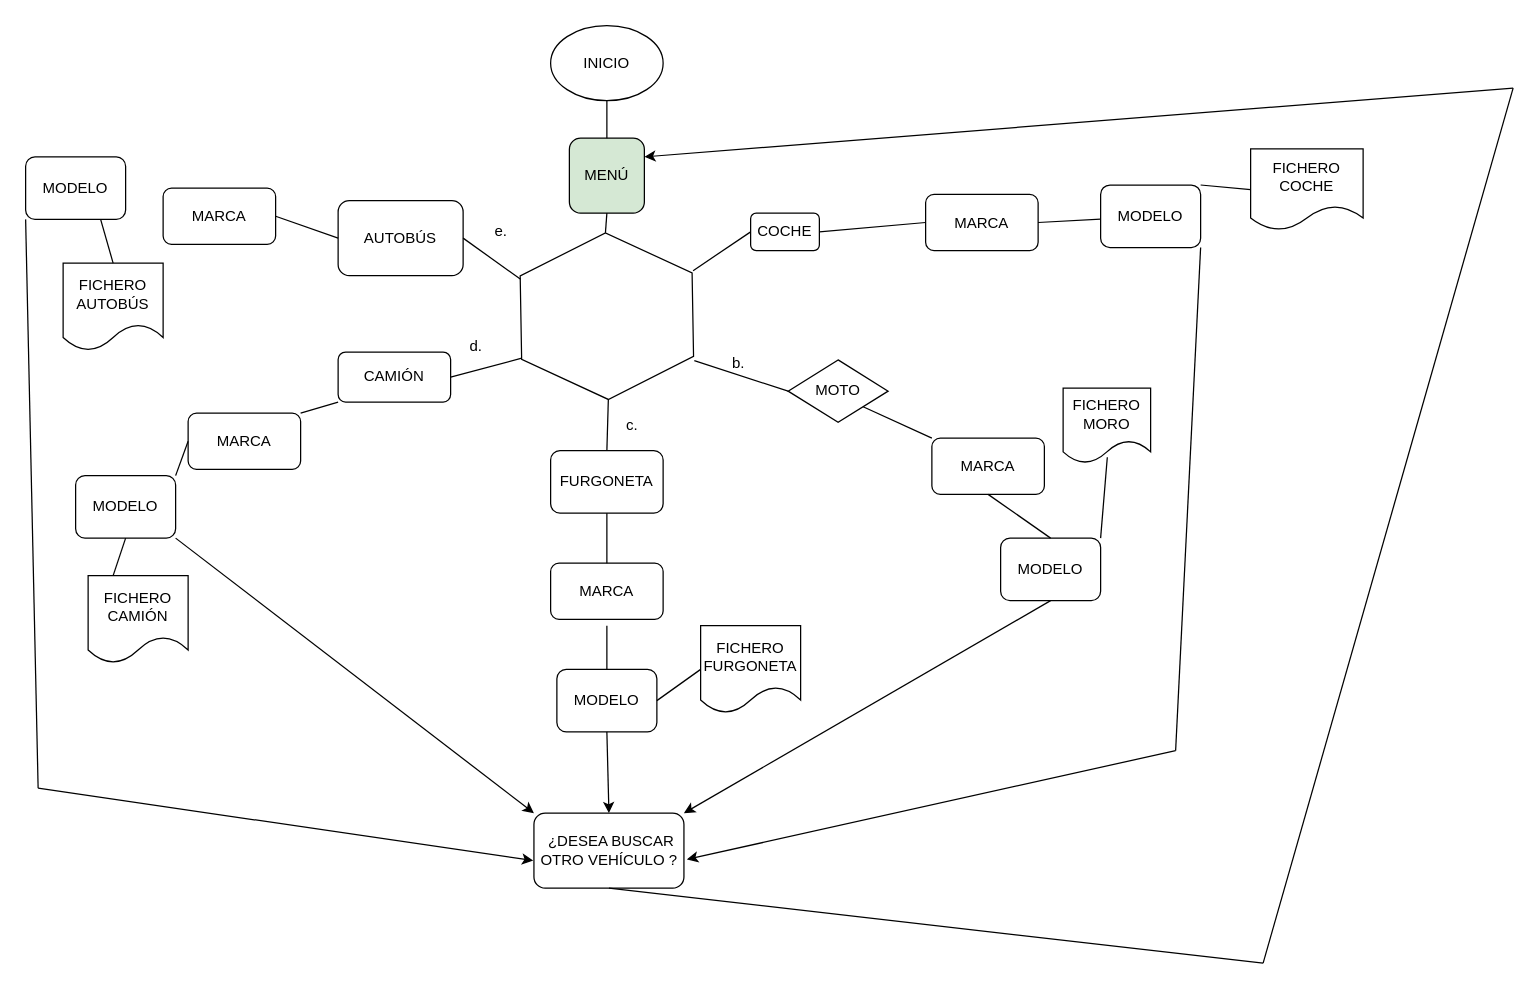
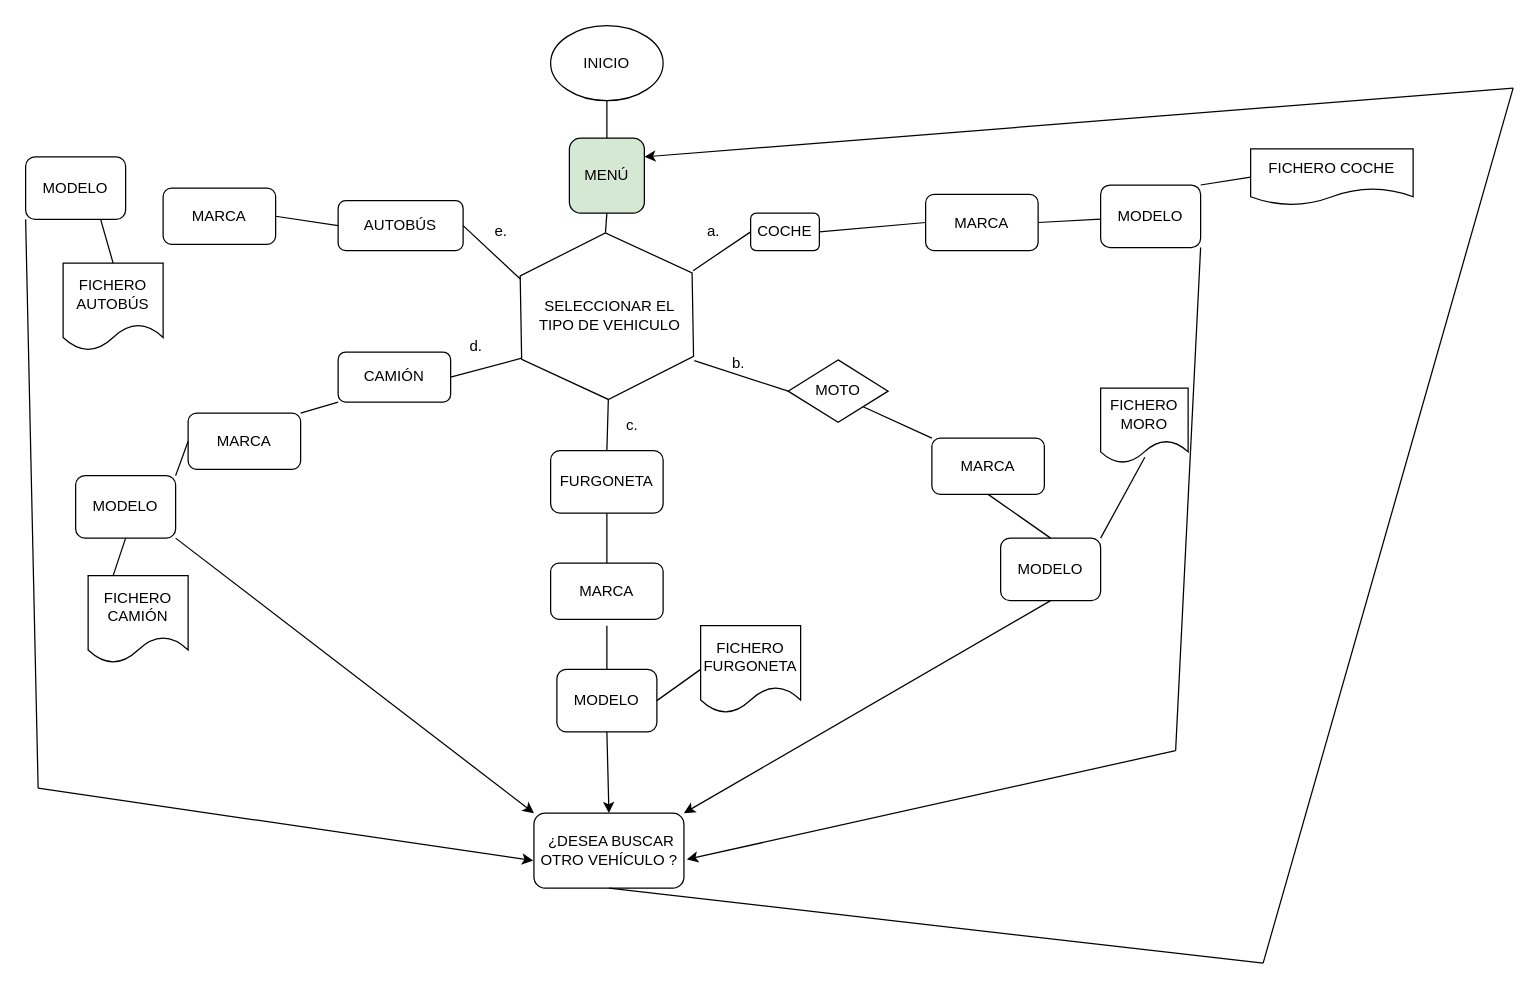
(1307, 190) -> (1332, 177)
none -> (713, 232)
(401, 238) -> (401, 226)
none -> (609, 316)
(1107, 426) -> (1144, 426)
